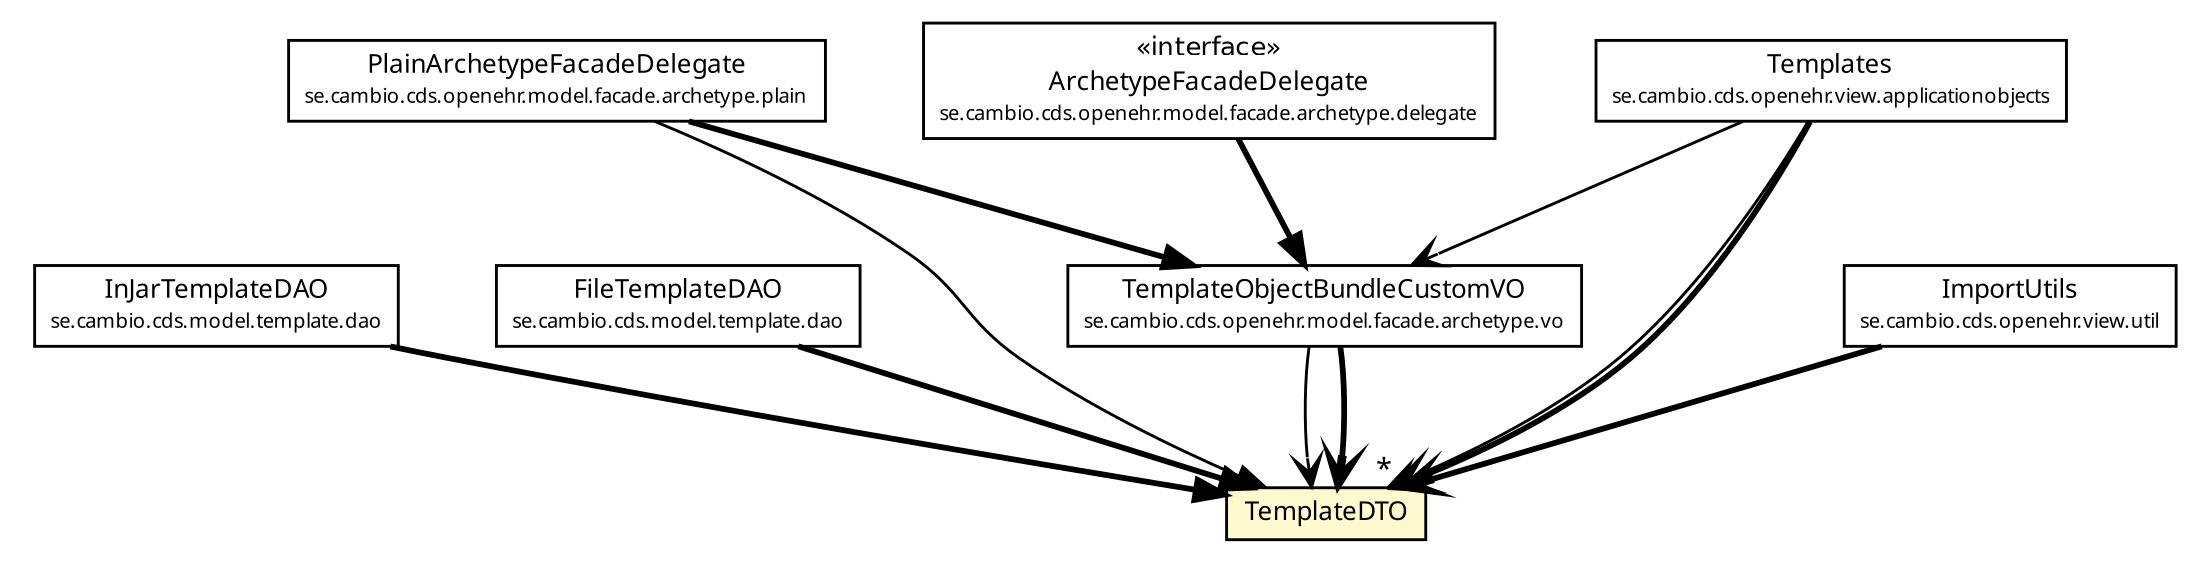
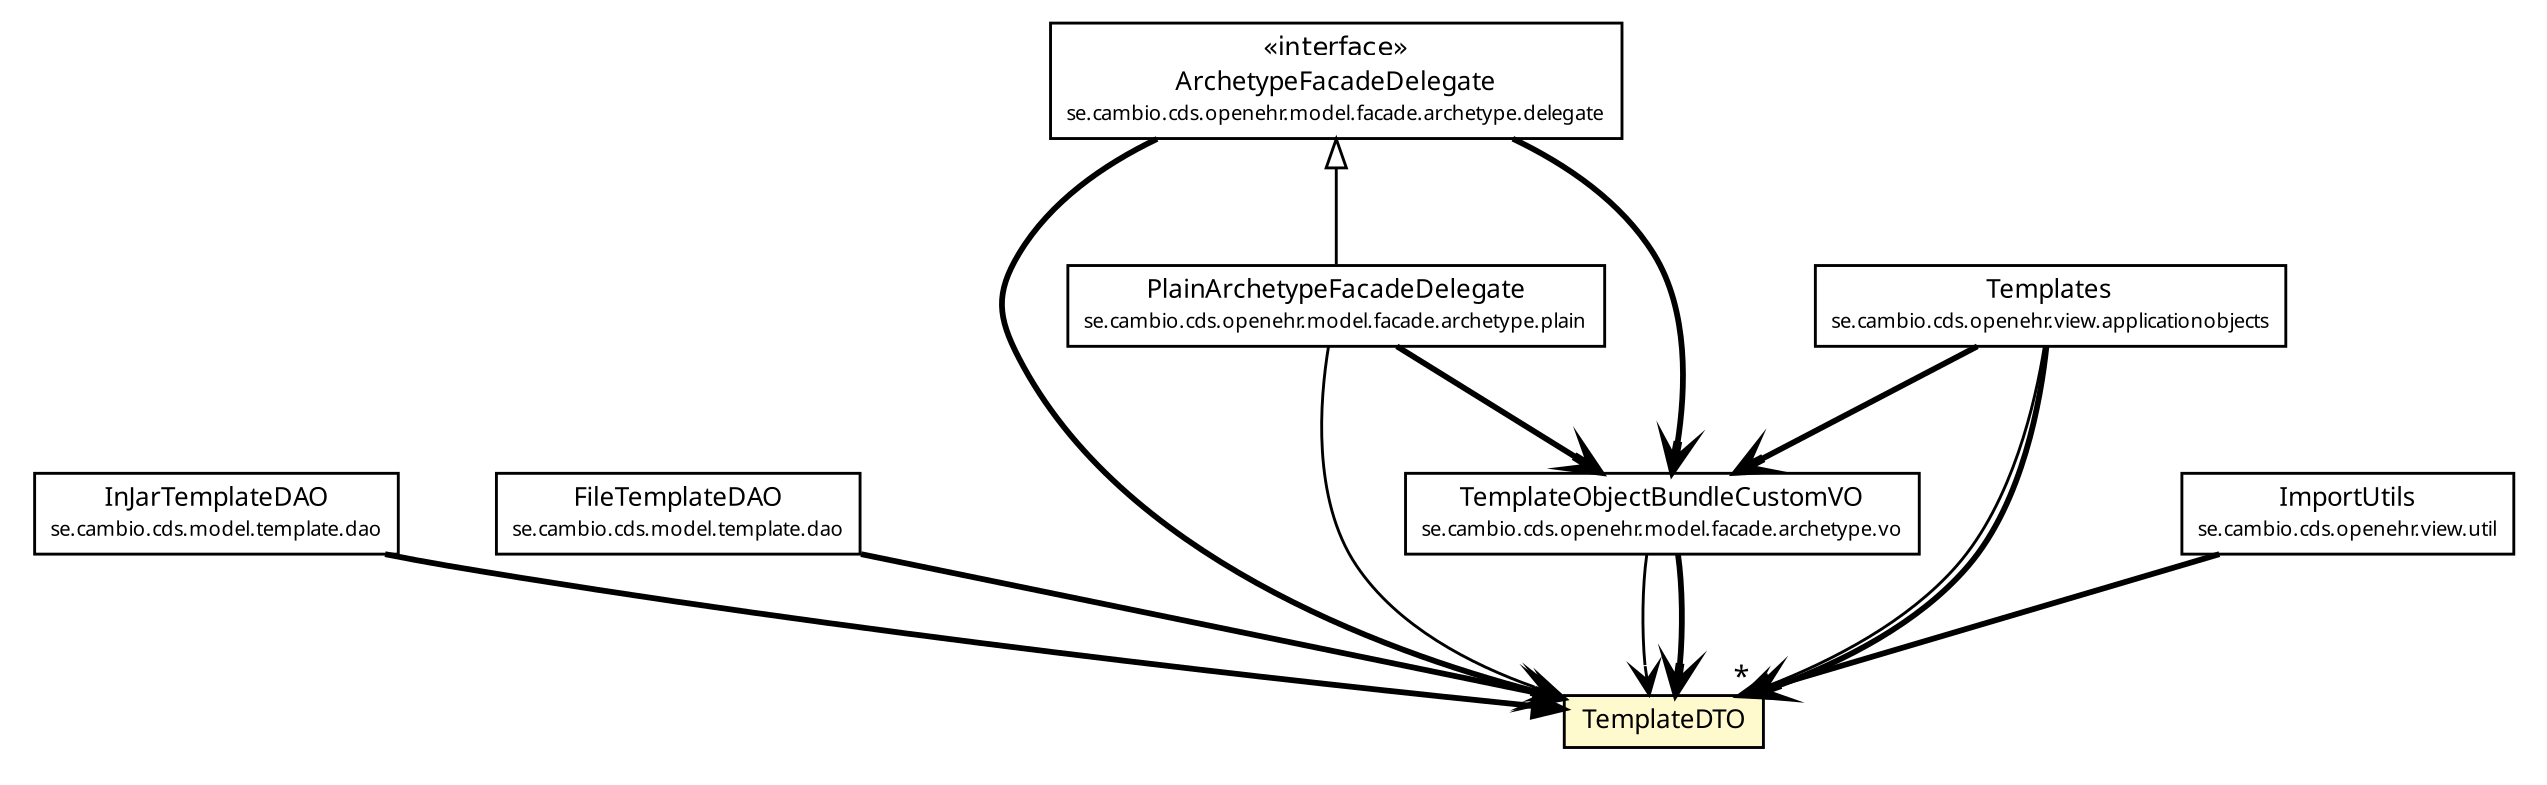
(1591, 187) -> (1869, 403)
(927, 189) -> (1487, 402)
(1265, 189) -> (1656, 259)
none -> (1336, 216)
(952, 291) -> (1355, 563)
(1011, 413) -> (1197, 623)
(1656, 413) -> (1994, 621)
none -> (1124, 490)
